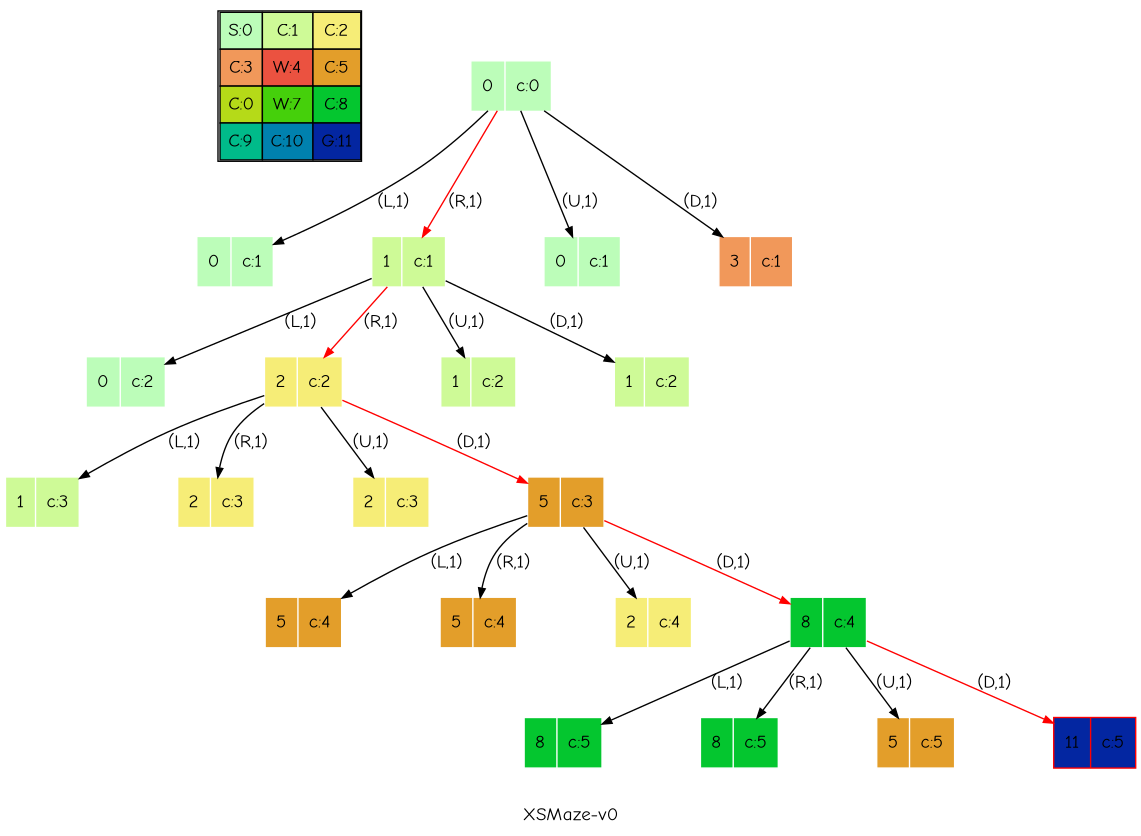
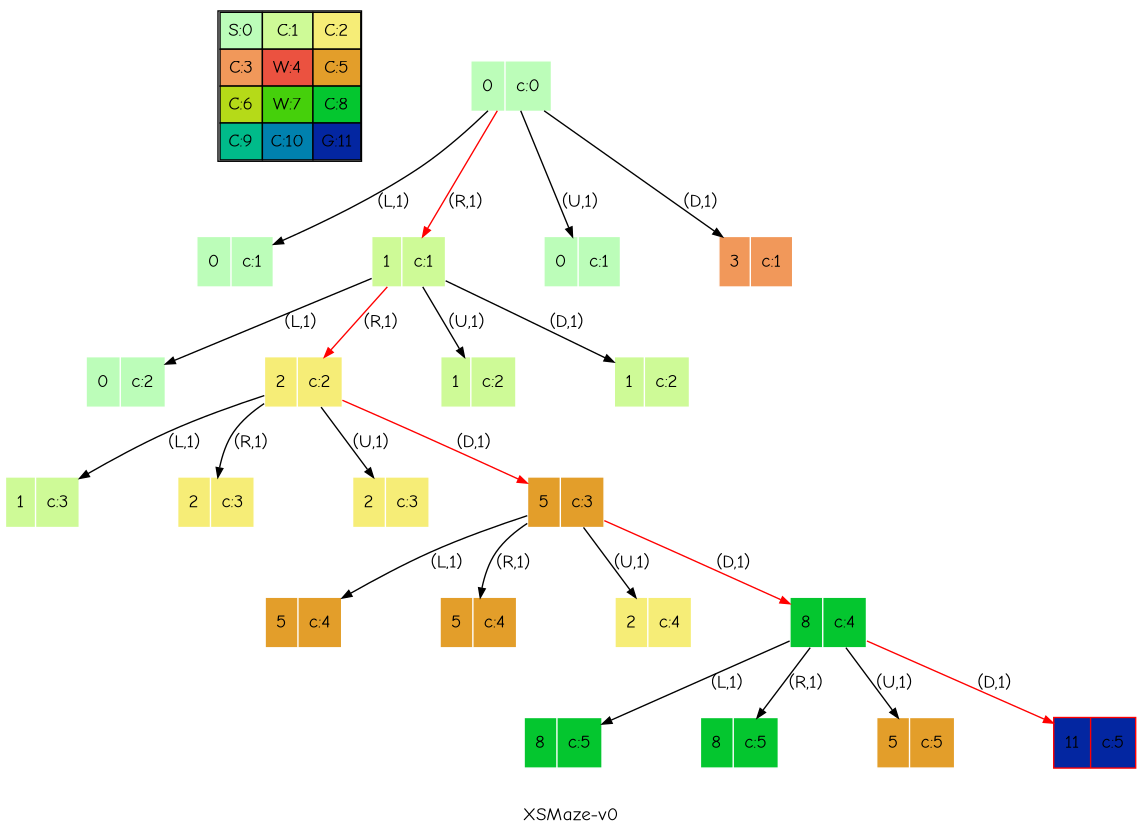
(241, 104) -> (241, 104)
